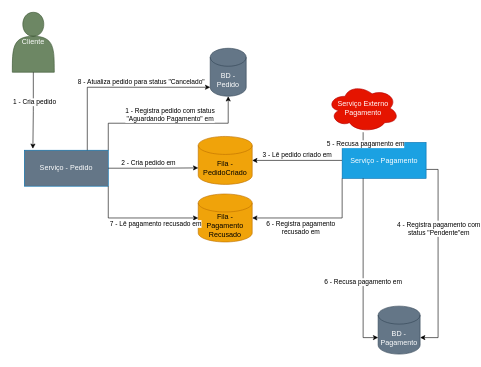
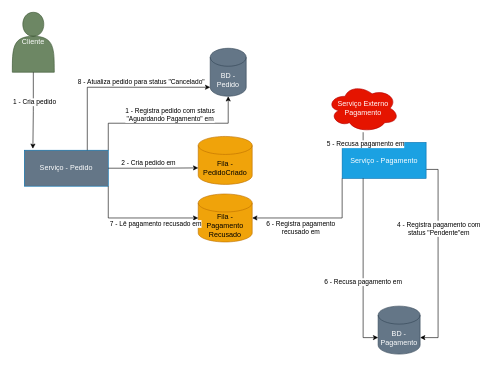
(299, 161) -> none
